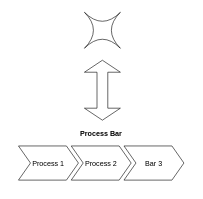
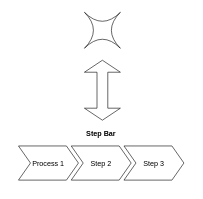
(101, 134) -> (101, 134)
(101, 164) -> (101, 164)
(154, 164) -> (154, 164)
